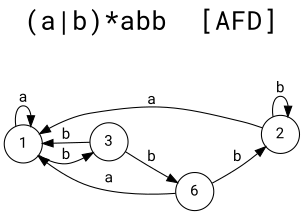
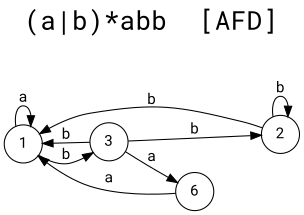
(152, 100) -> (152, 100)
(152, 157) -> (152, 157)
(236, 170) -> (189, 138)
